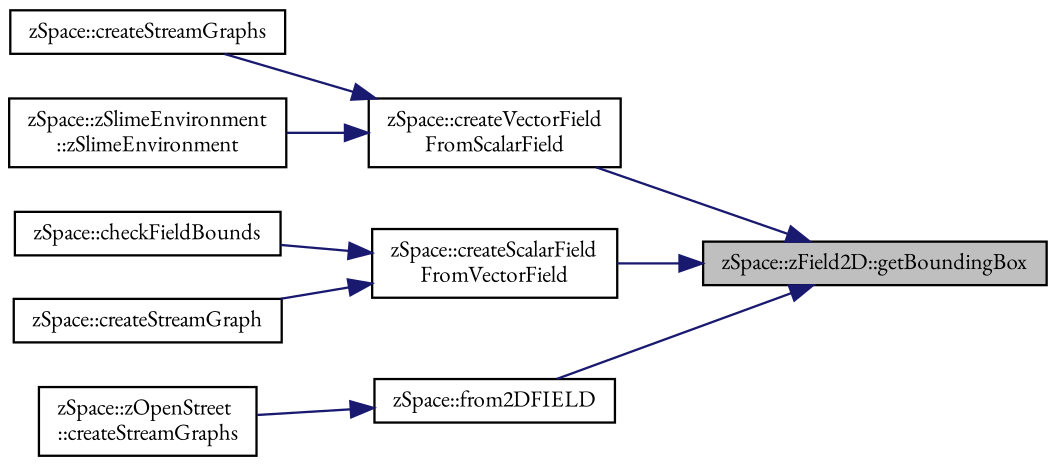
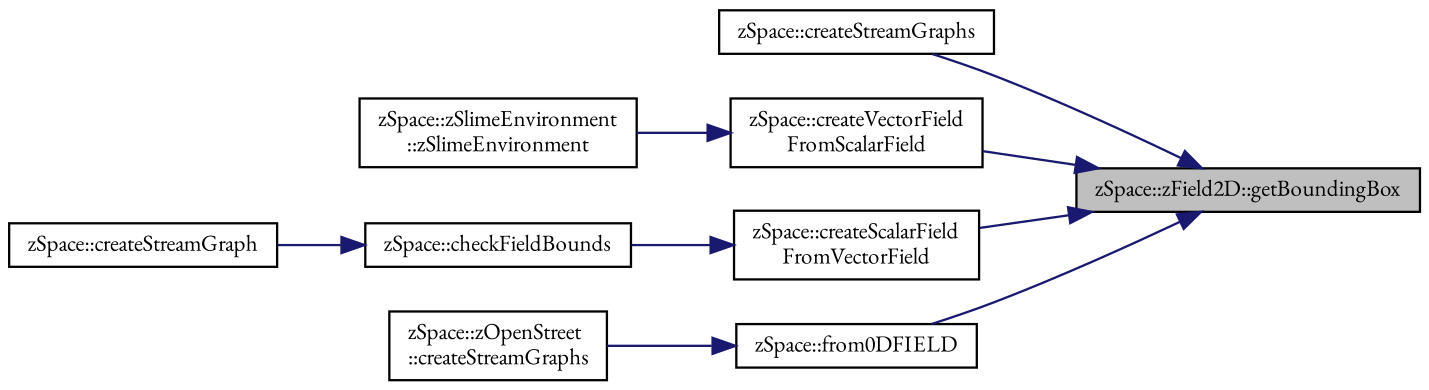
(289, 73) -> (1058, 102)
(315, 293) -> (309, 245)
(495, 401) -> (857, 346)
